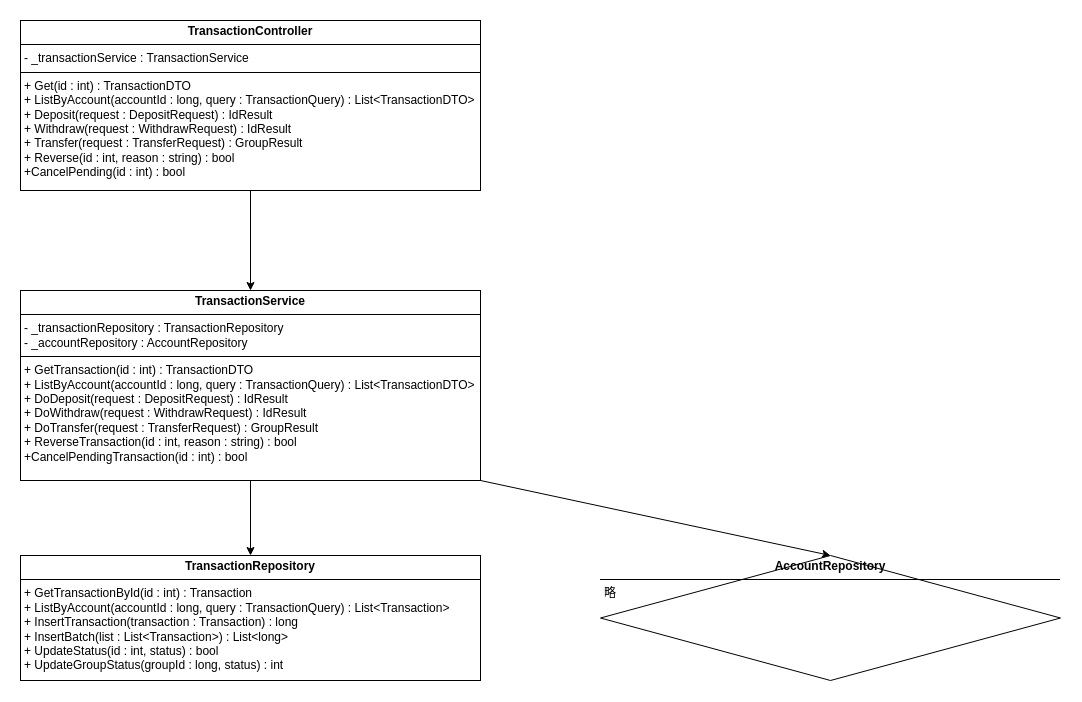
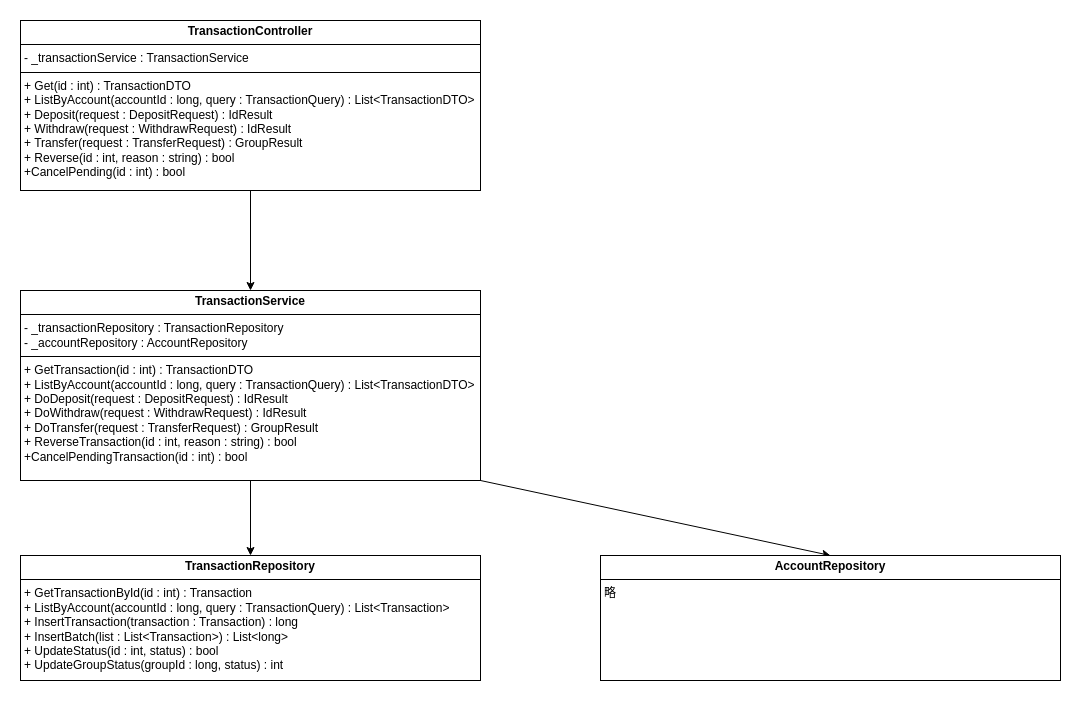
(831, 618) -> (831, 618)
